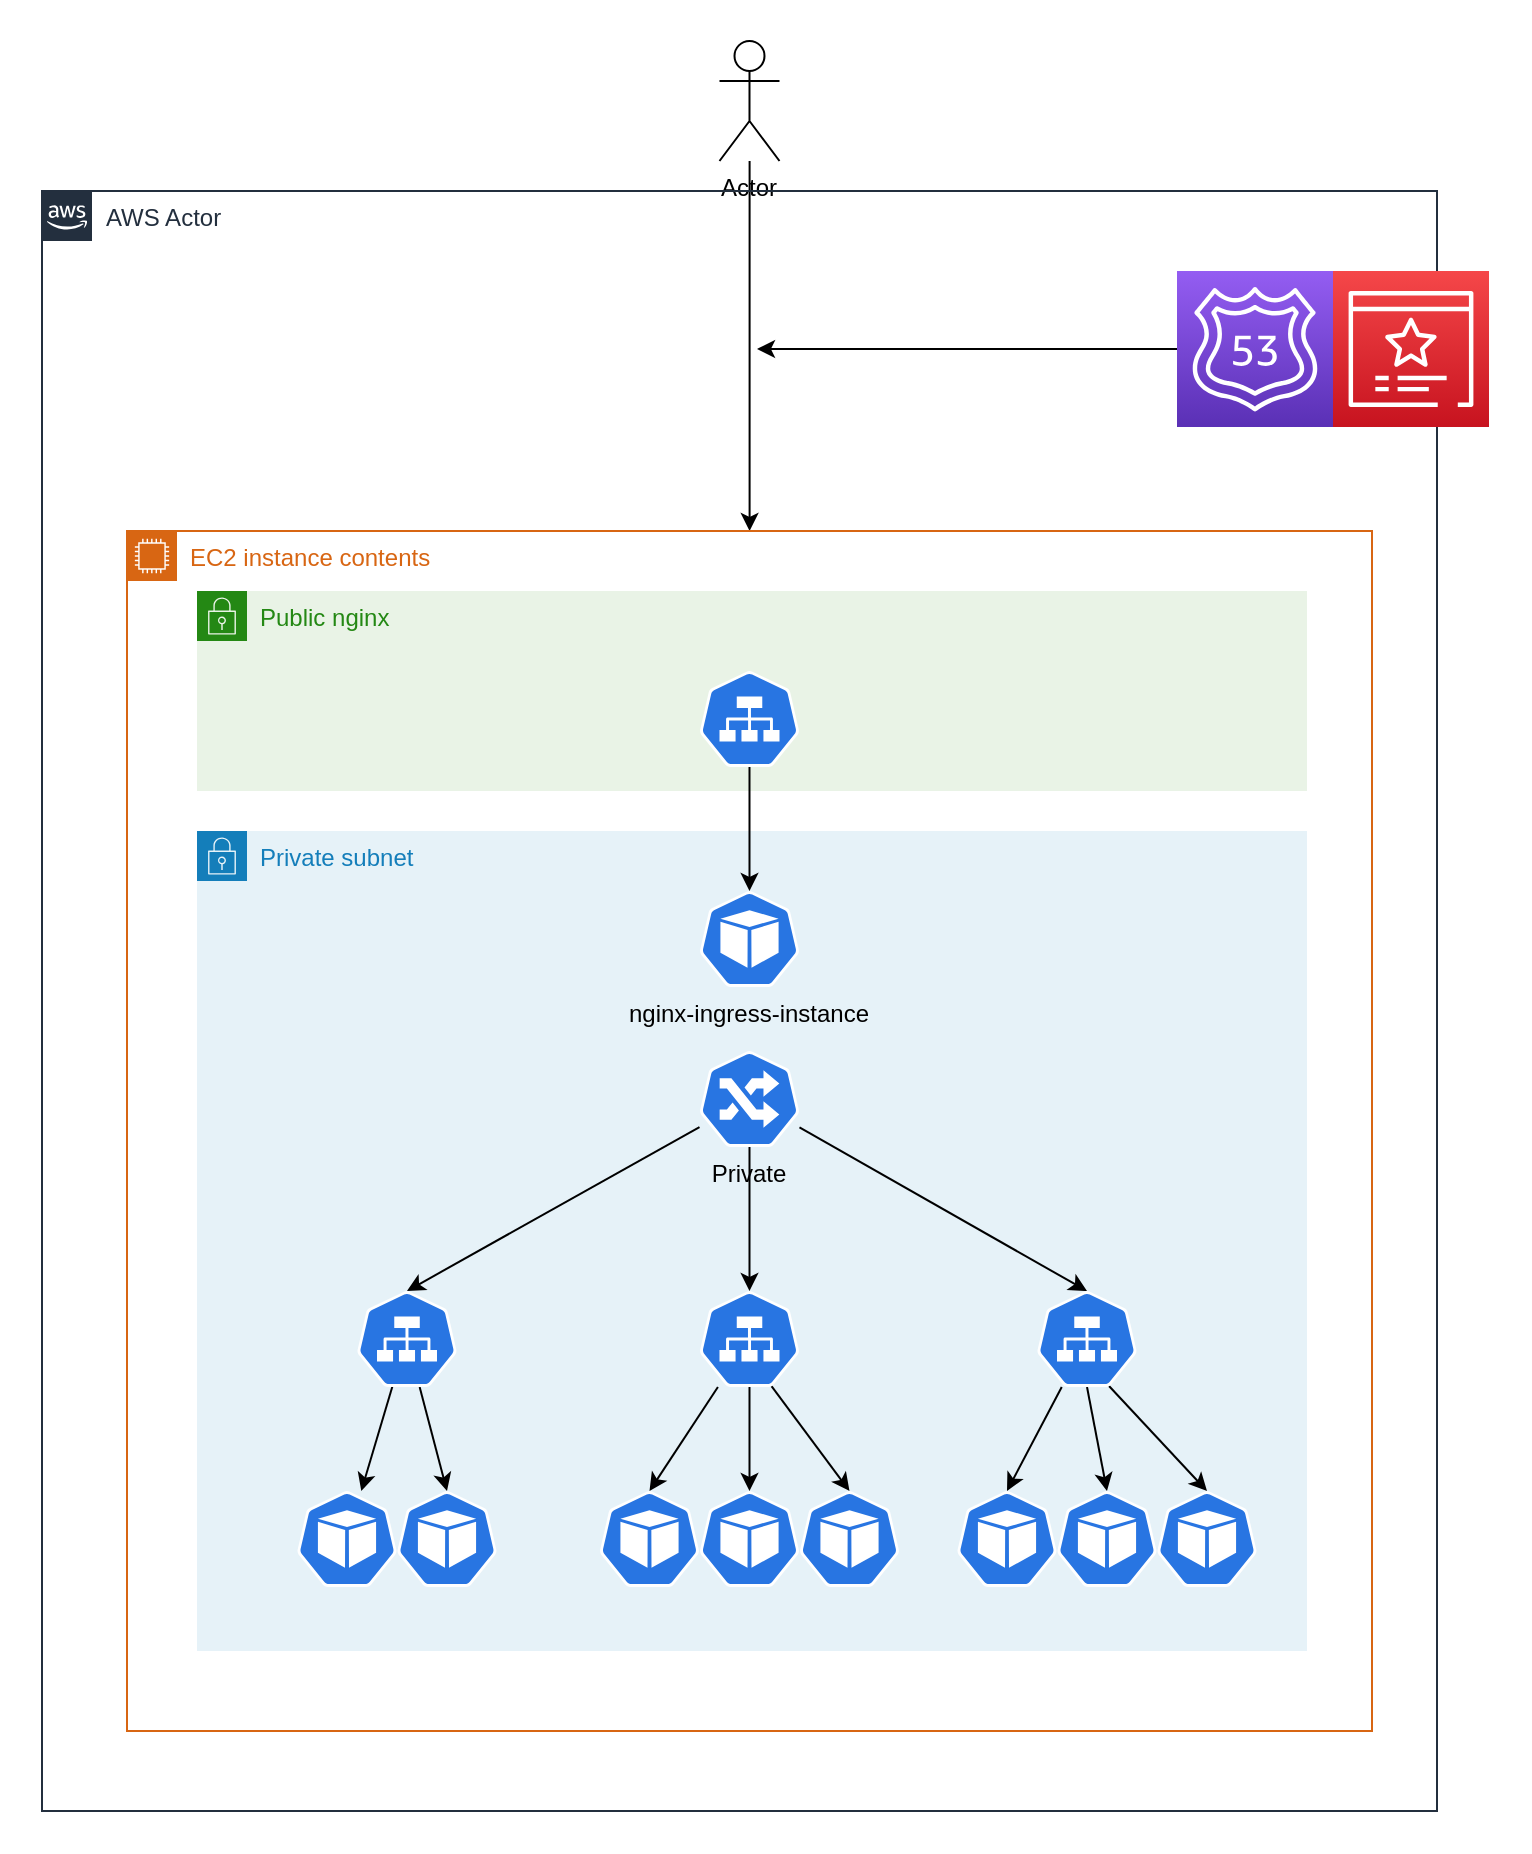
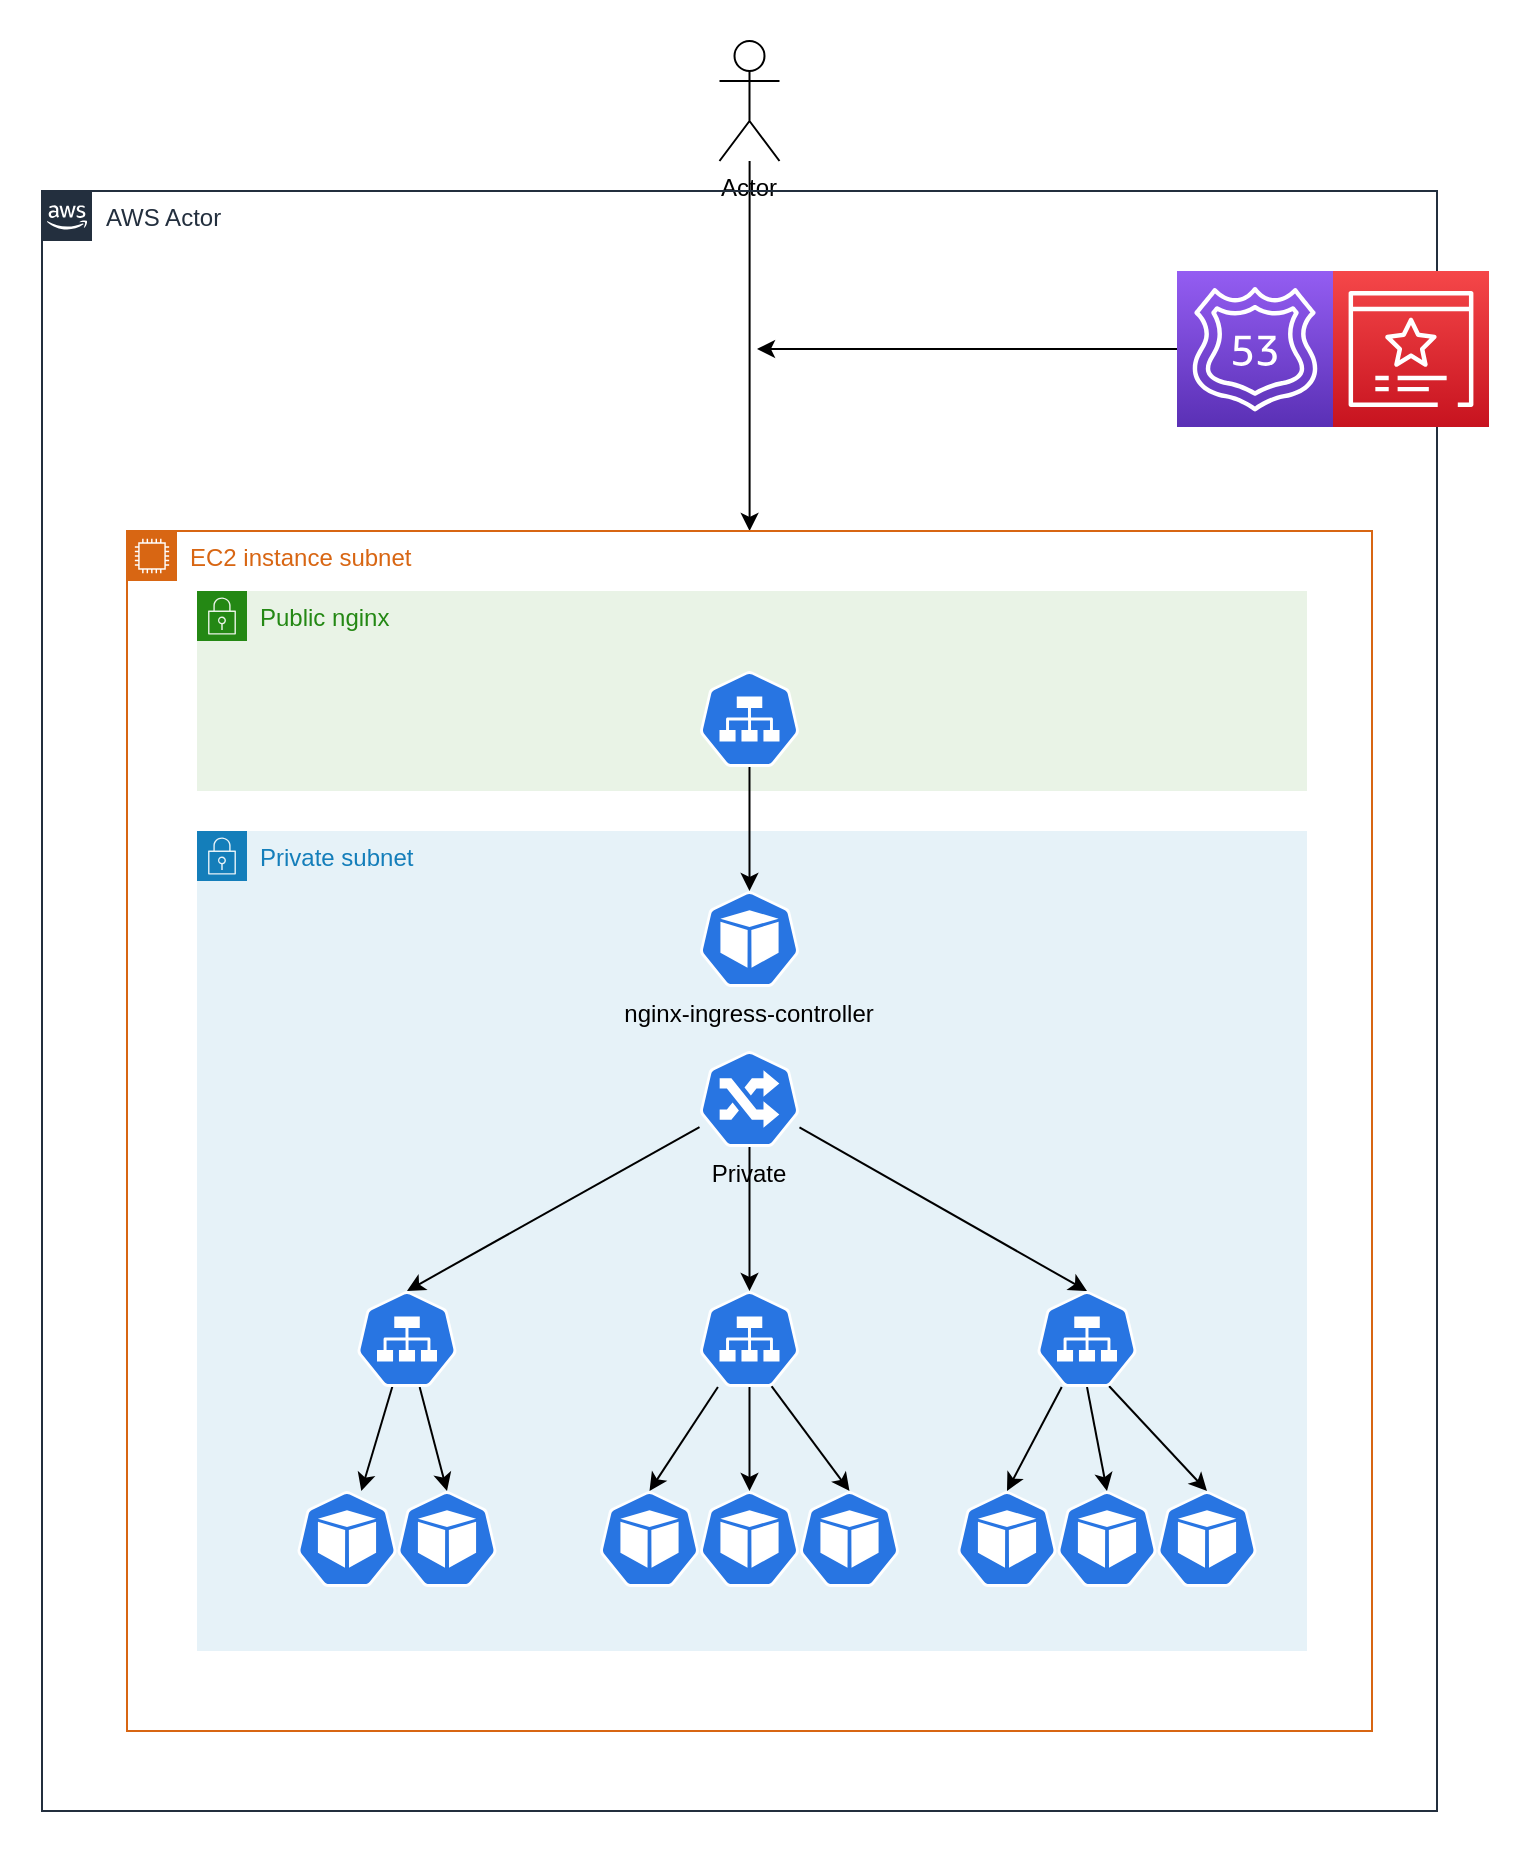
(323, 559) -> (309, 559)
(750, 1015) -> (750, 1015)
